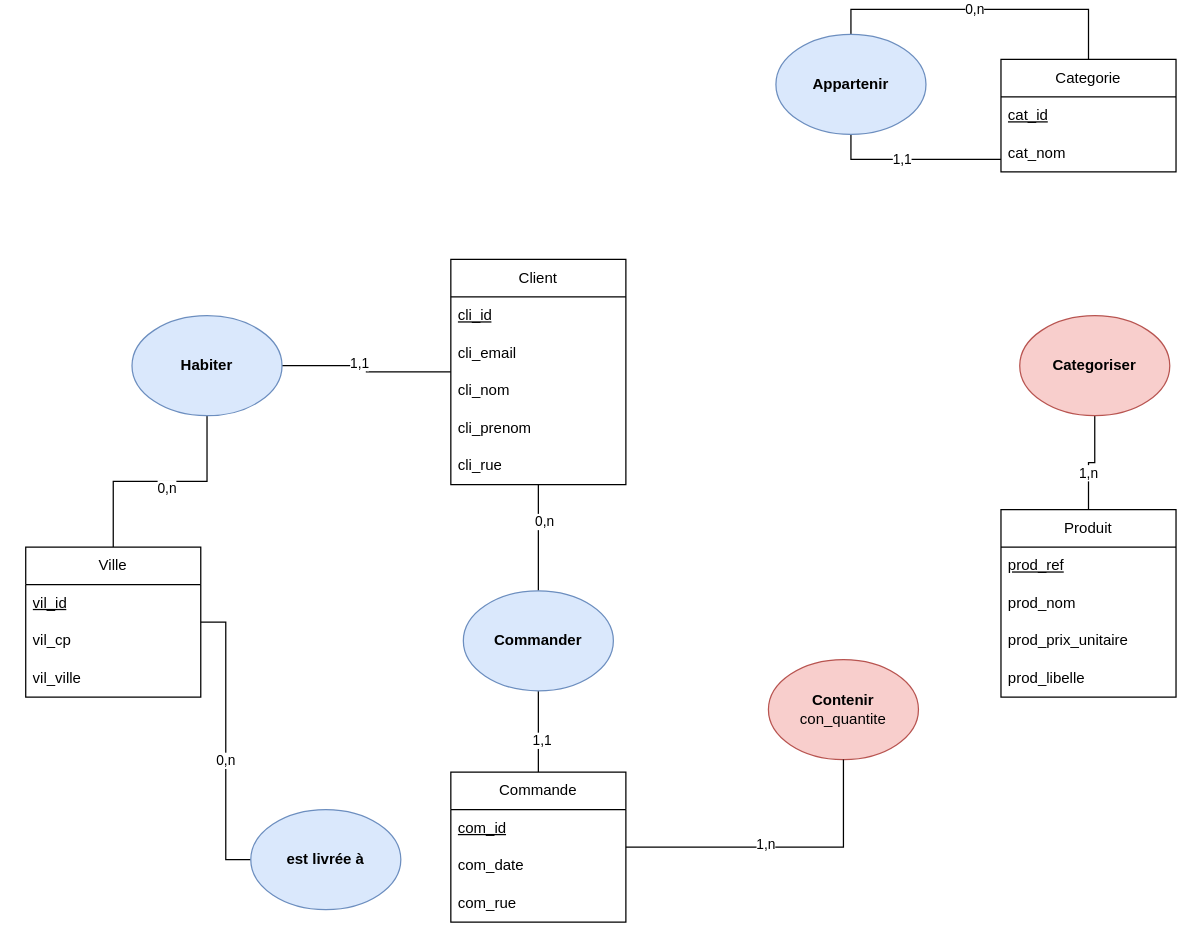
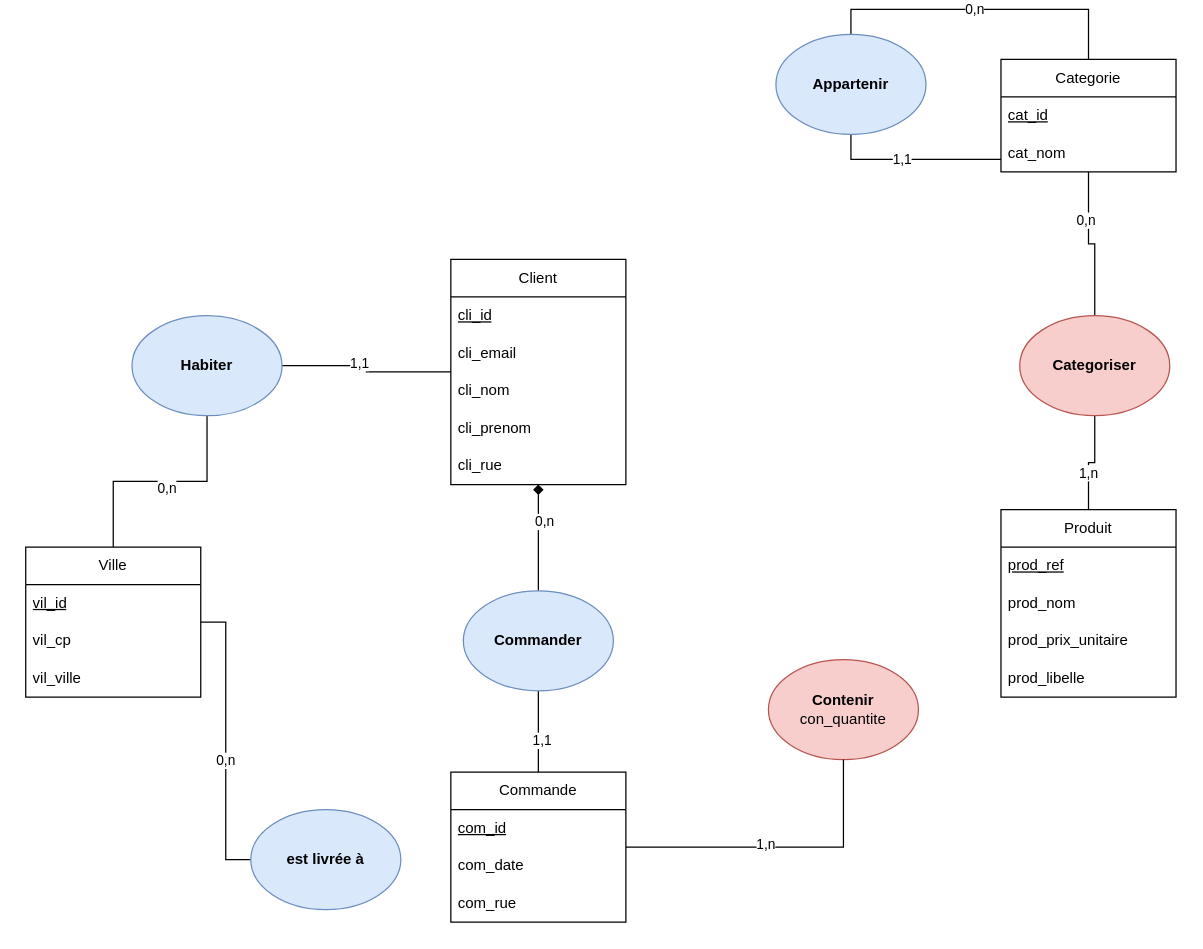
none -> (1092, 244)
(538, 491) -> (538, 495)
